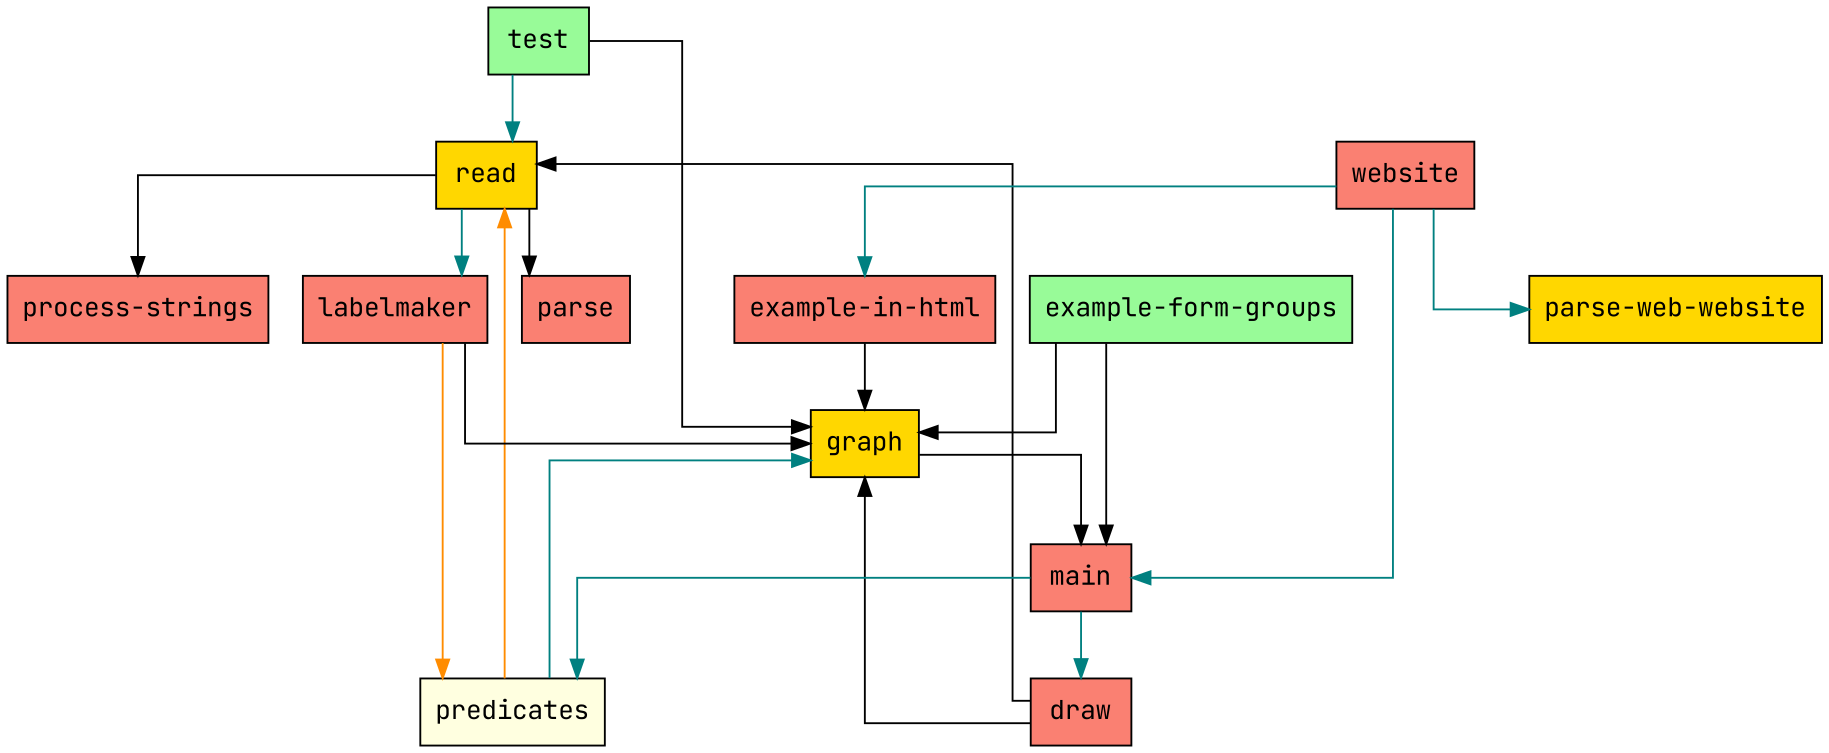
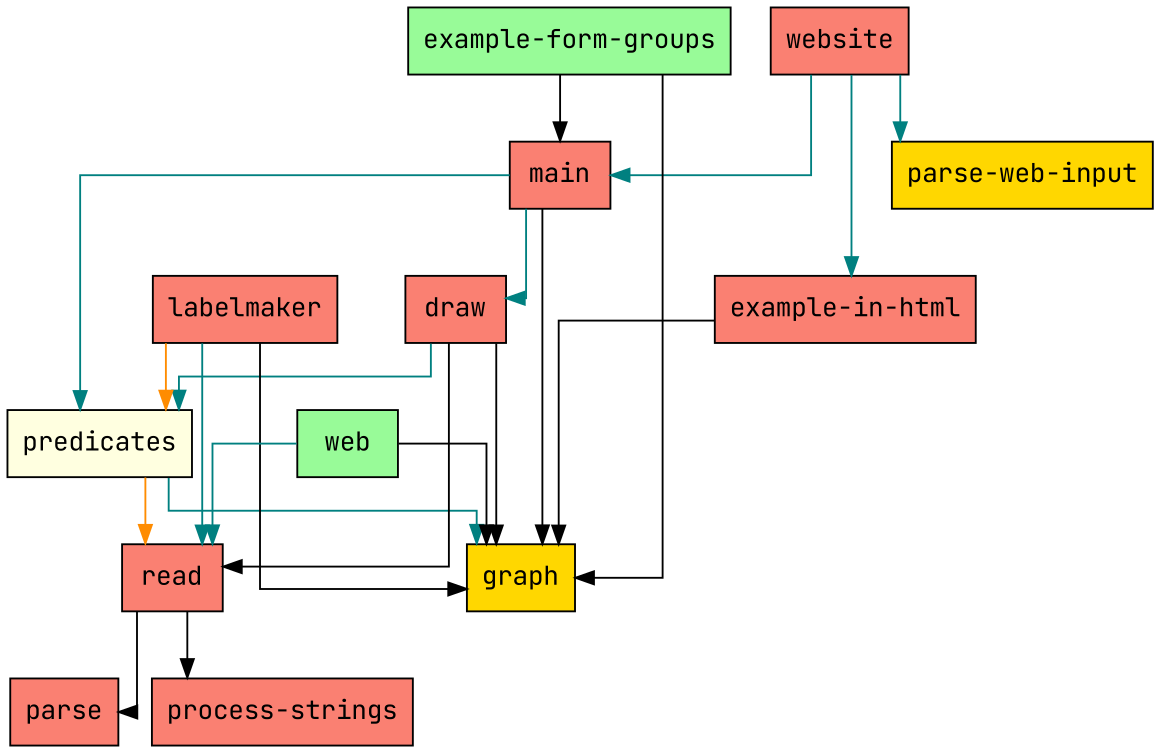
(539, 41) -> (348, 444)
(486, 175) -> (172, 578)
(462, 233) -> (202, 434)
(1676, 309) -> (1022, 175)
none -> (314, 377)
(1036, 455) -> (542, 367)
